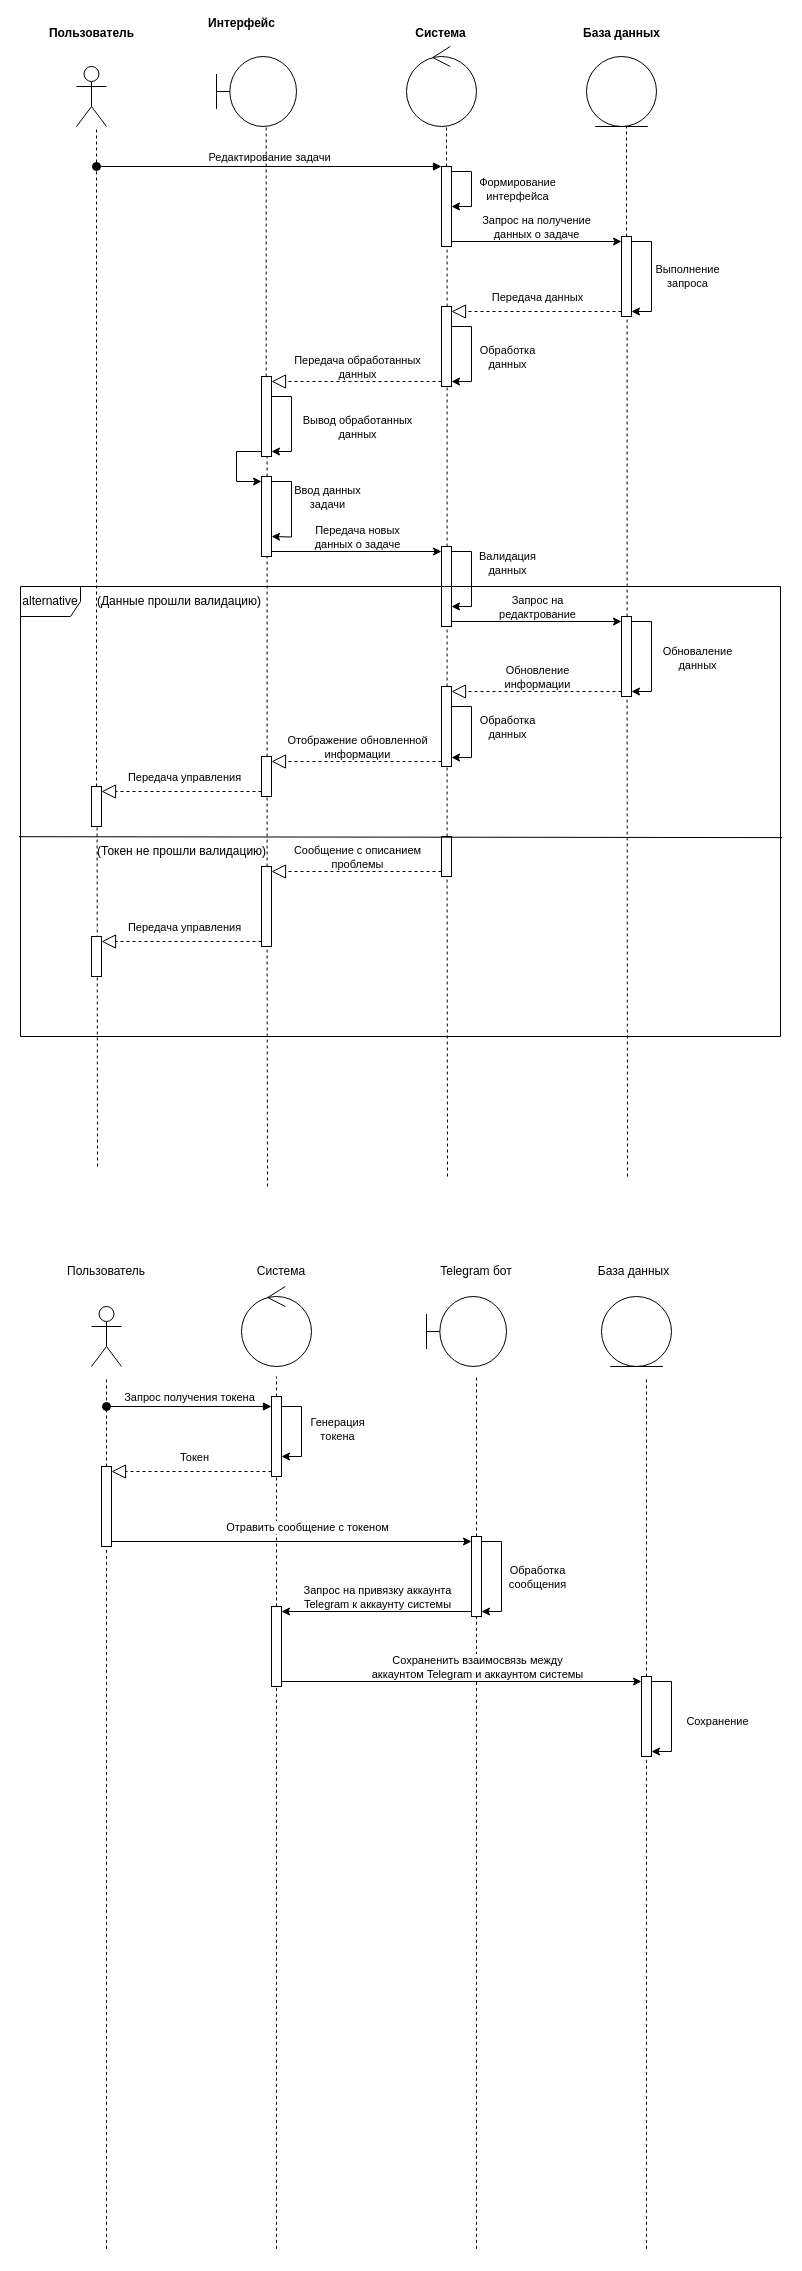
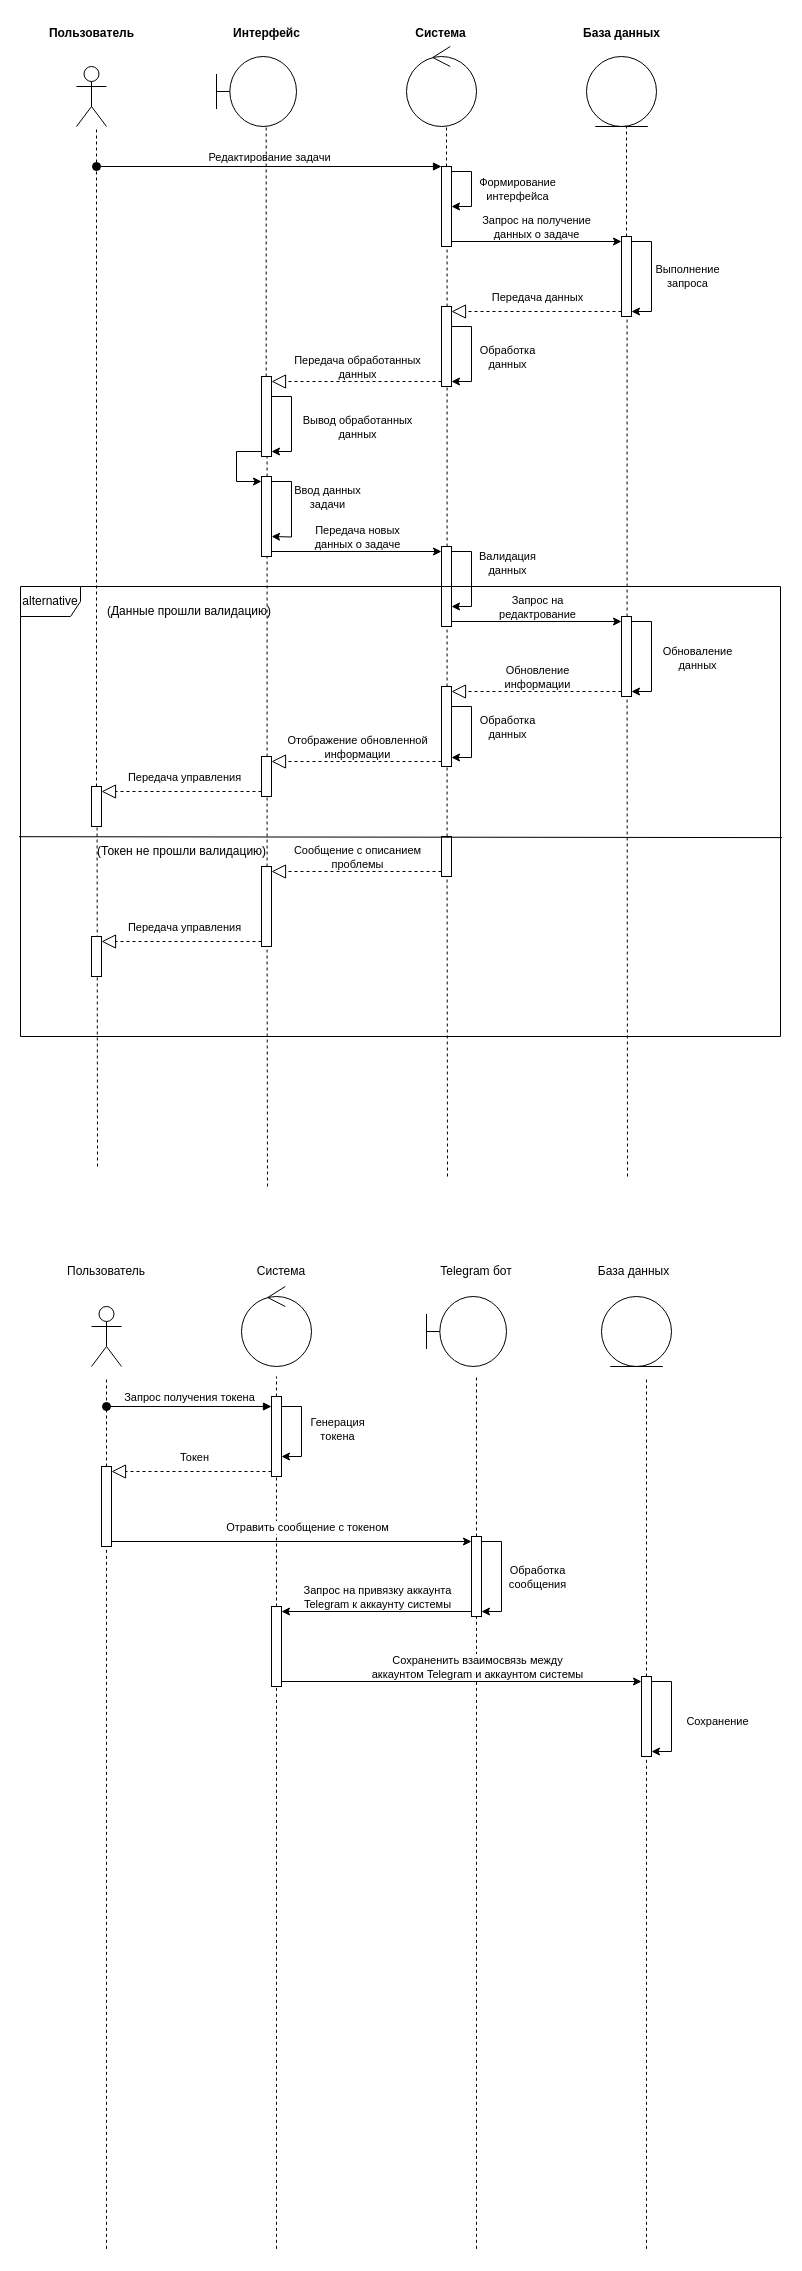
(242, 24) -> (267, 34)
(182, 602) -> (192, 612)
